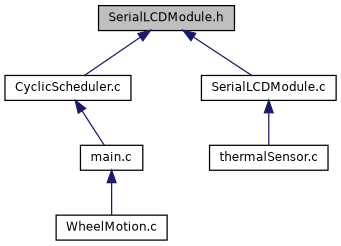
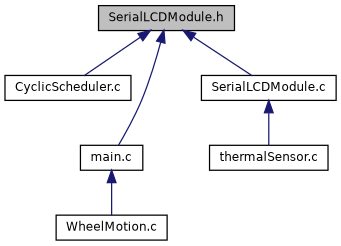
(93, 128) -> (143, 96)
